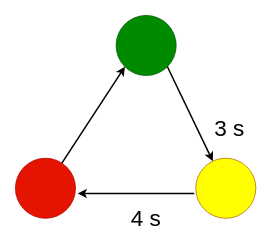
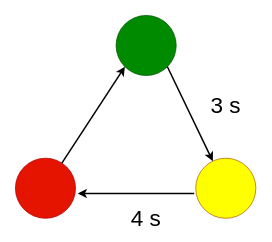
(229, 128) -> (225, 105)
